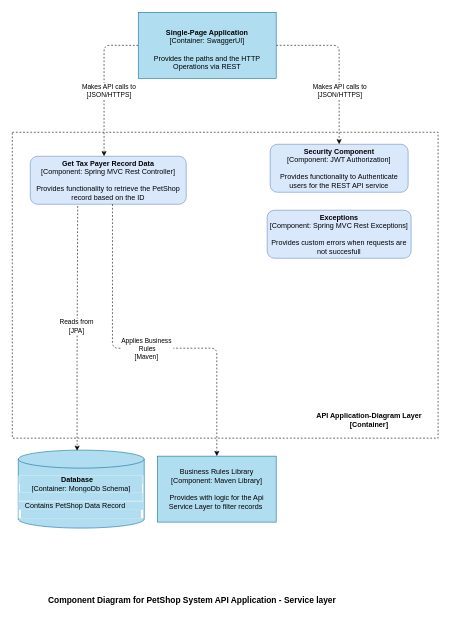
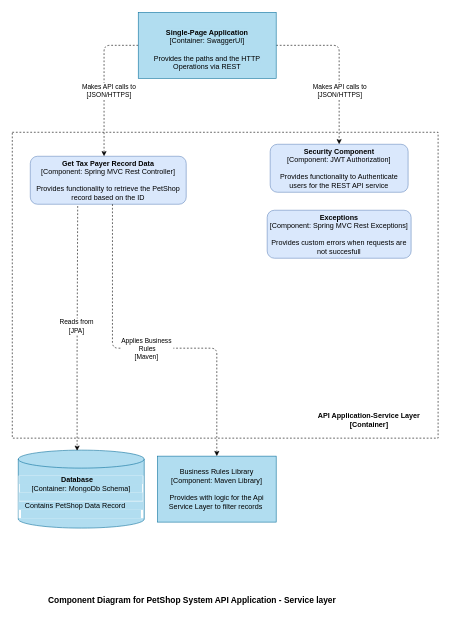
(369, 420) -> (369, 420)
